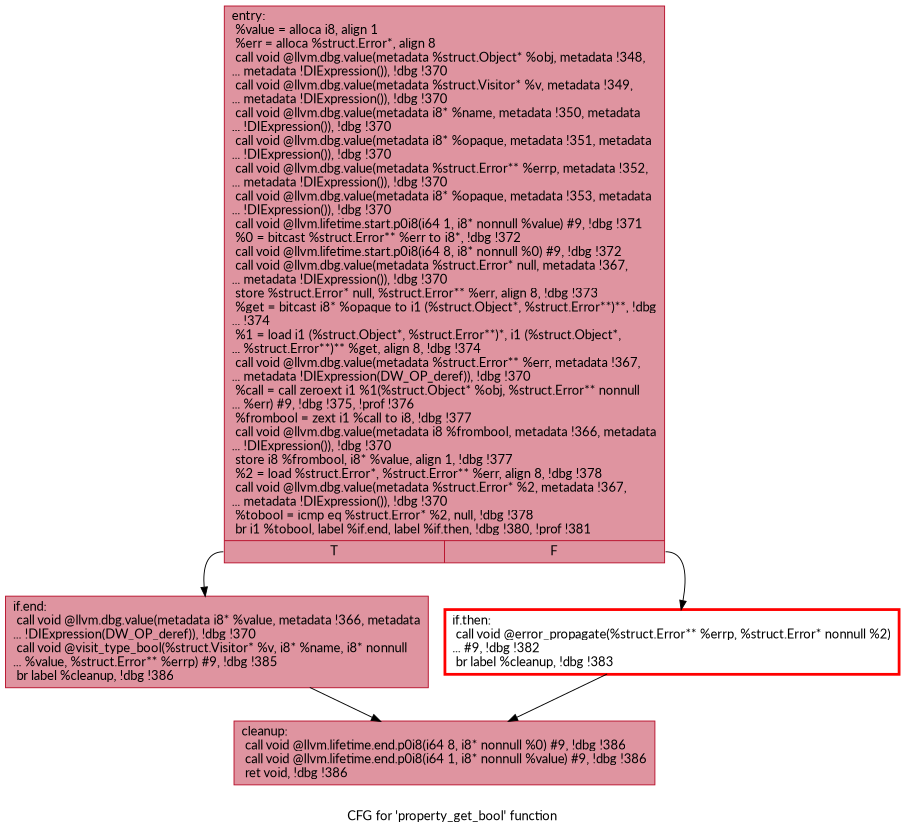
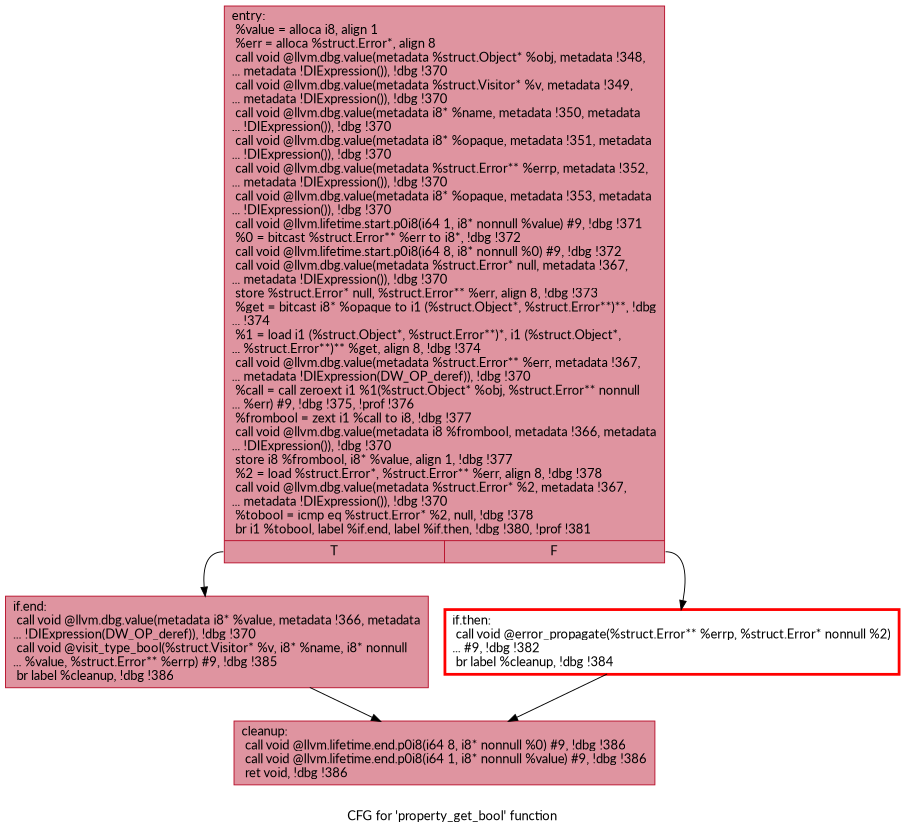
(533, 662) -> (533, 662)
